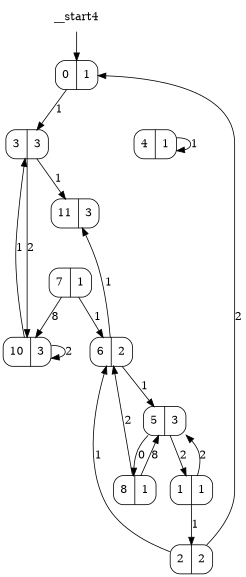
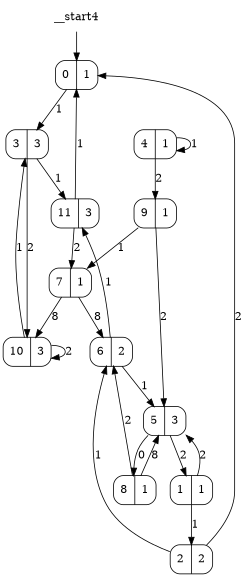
none -> (76, 148)
none -> (155, 213)
none -> (73, 244)
(98, 317) -> (98, 317)
